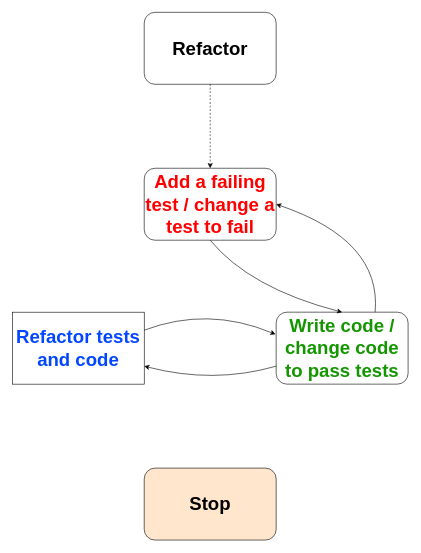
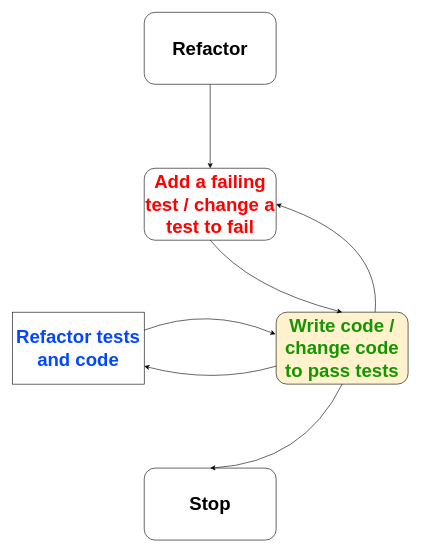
(210, 125) -> (210, 125)
(342, 348) -> (342, 348)
none -> (263, 458)
(210, 504) -> (210, 504)
